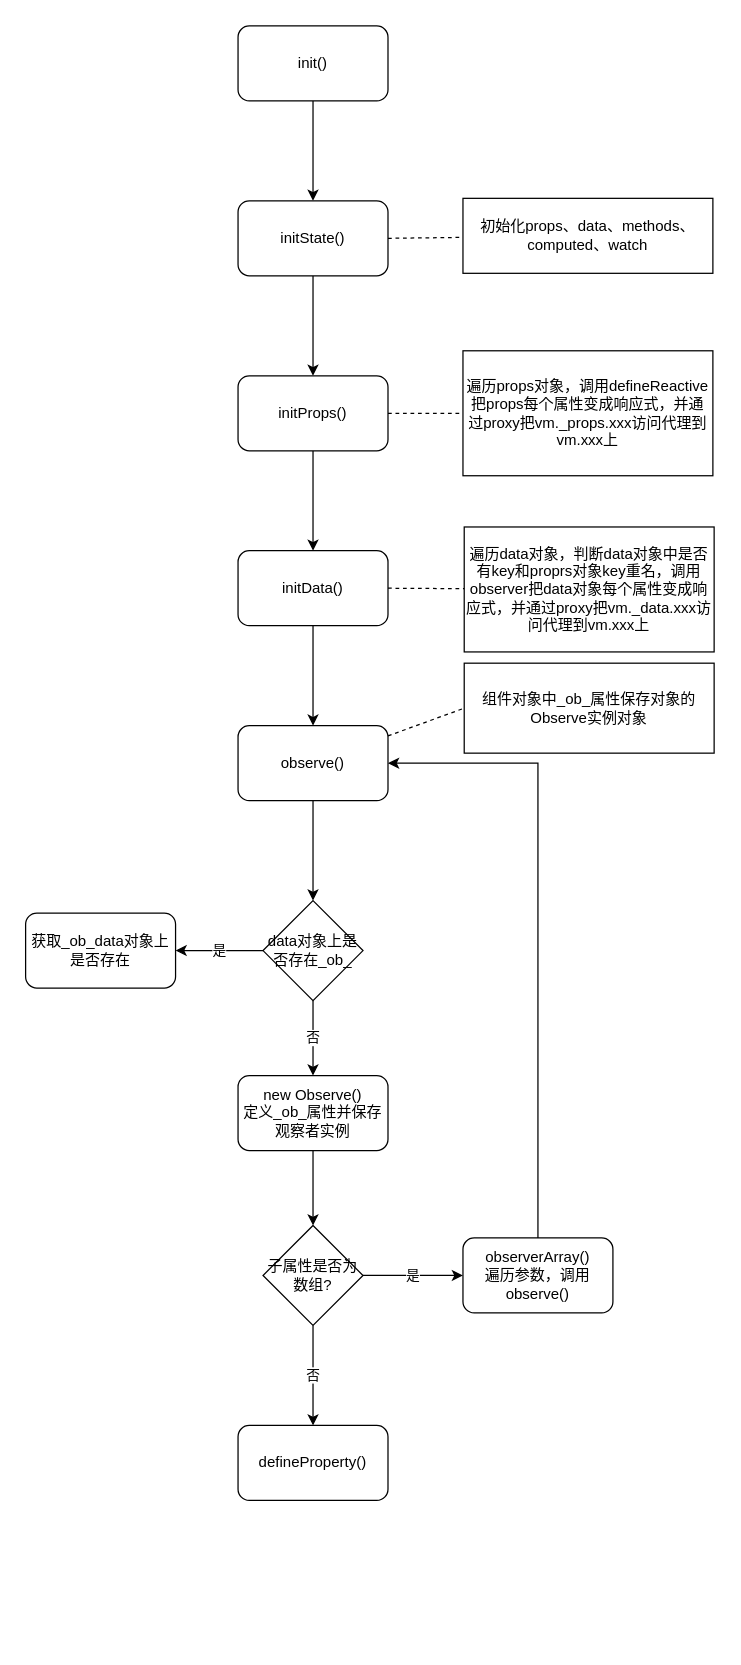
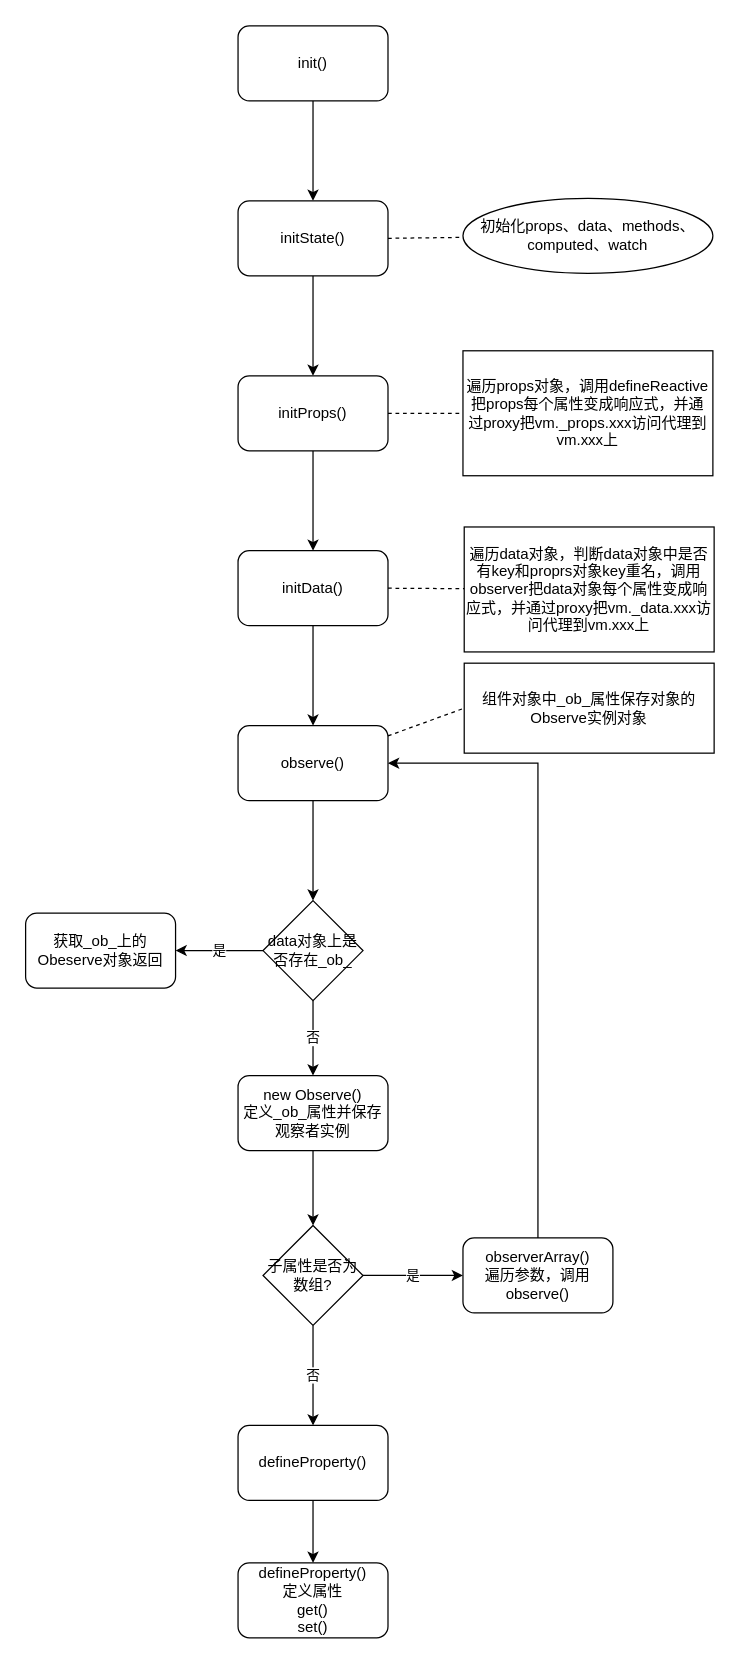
(588, 236) -> (588, 236)
(101, 951) -> (101, 951)
none -> (313, 1528)
none -> (313, 1601)
